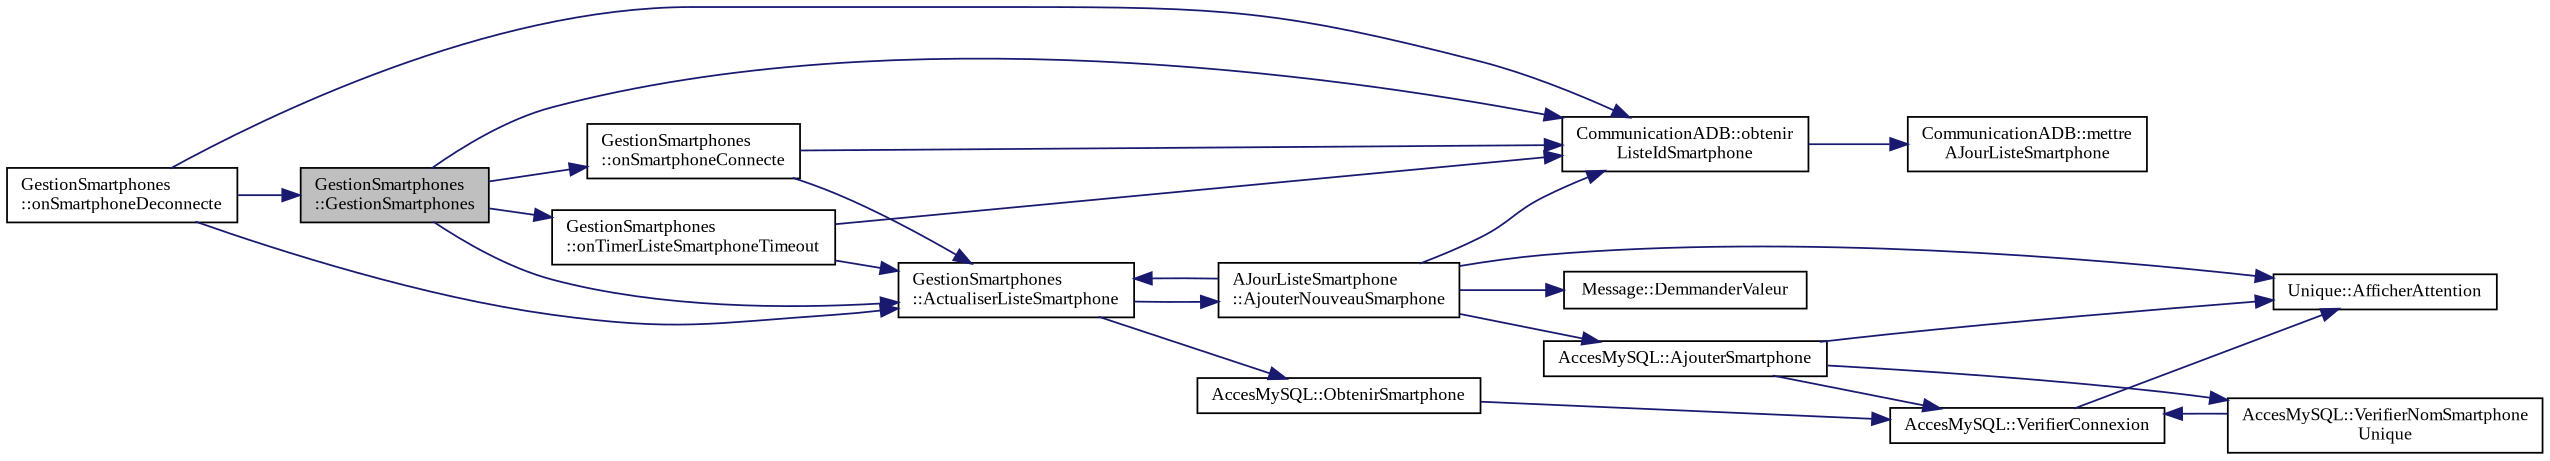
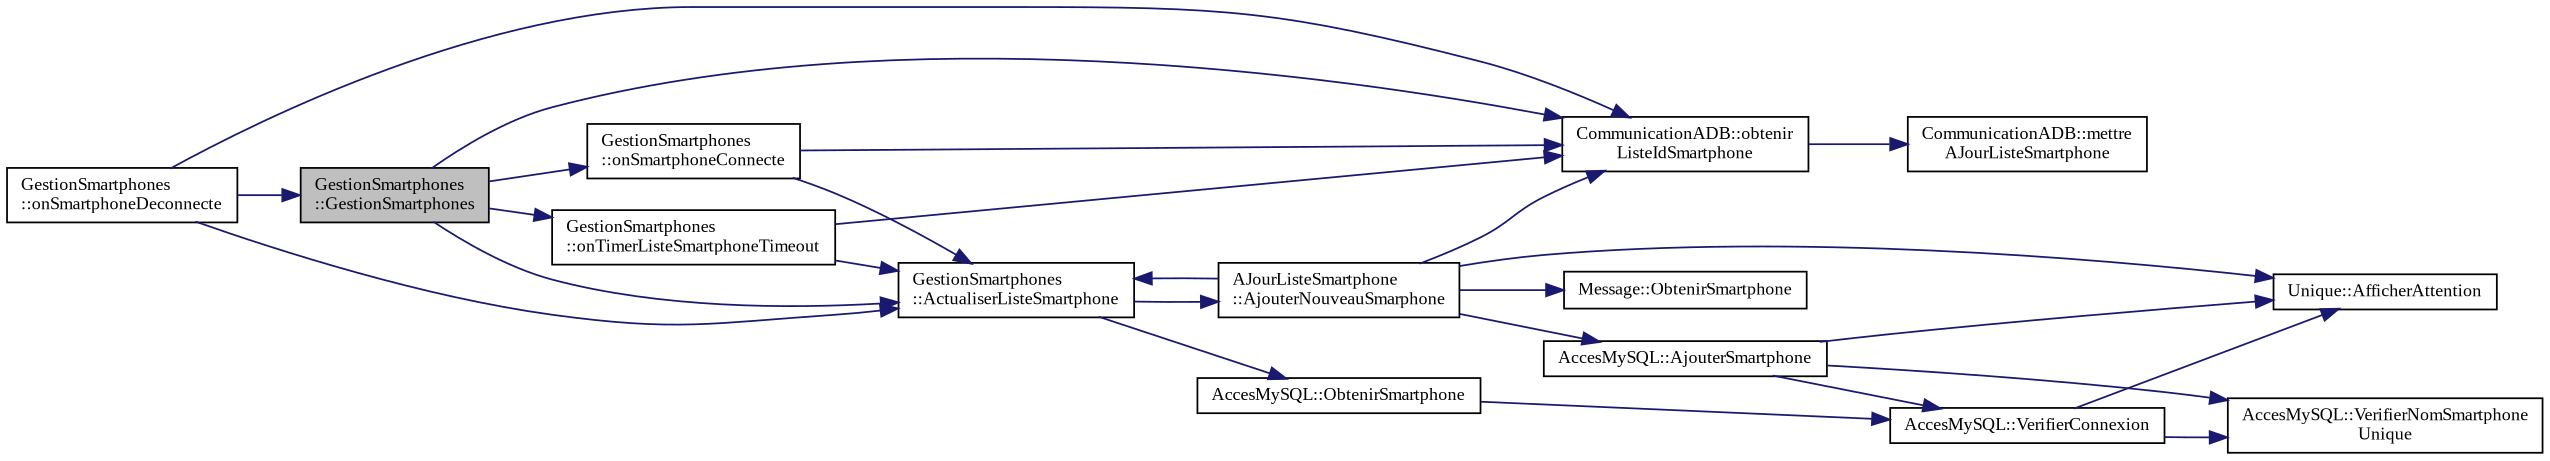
(1685, 290) -> (1685, 290)
(2205, 414) -> (2187, 437)
